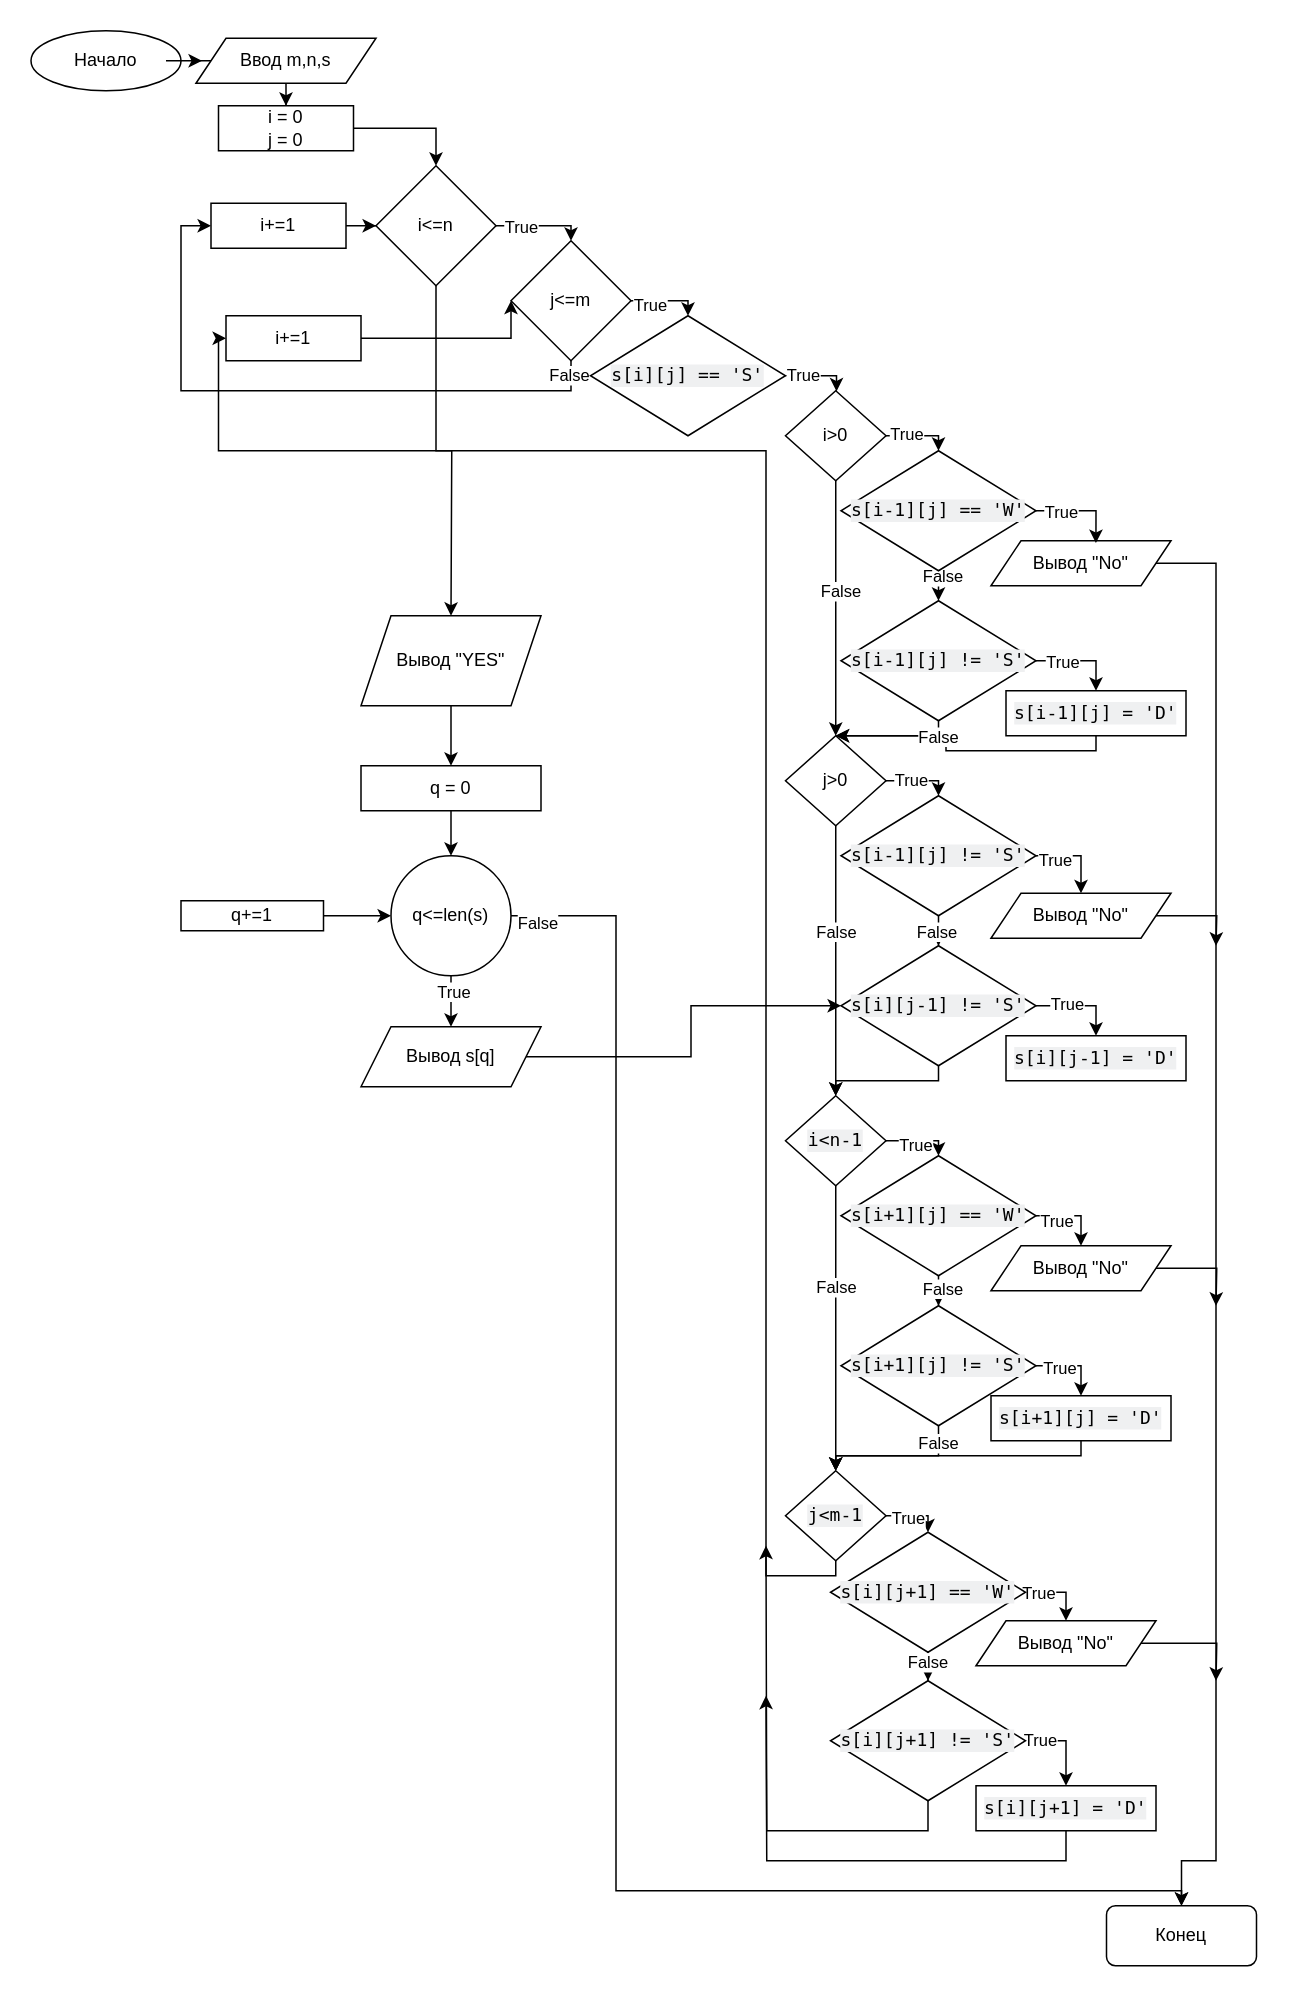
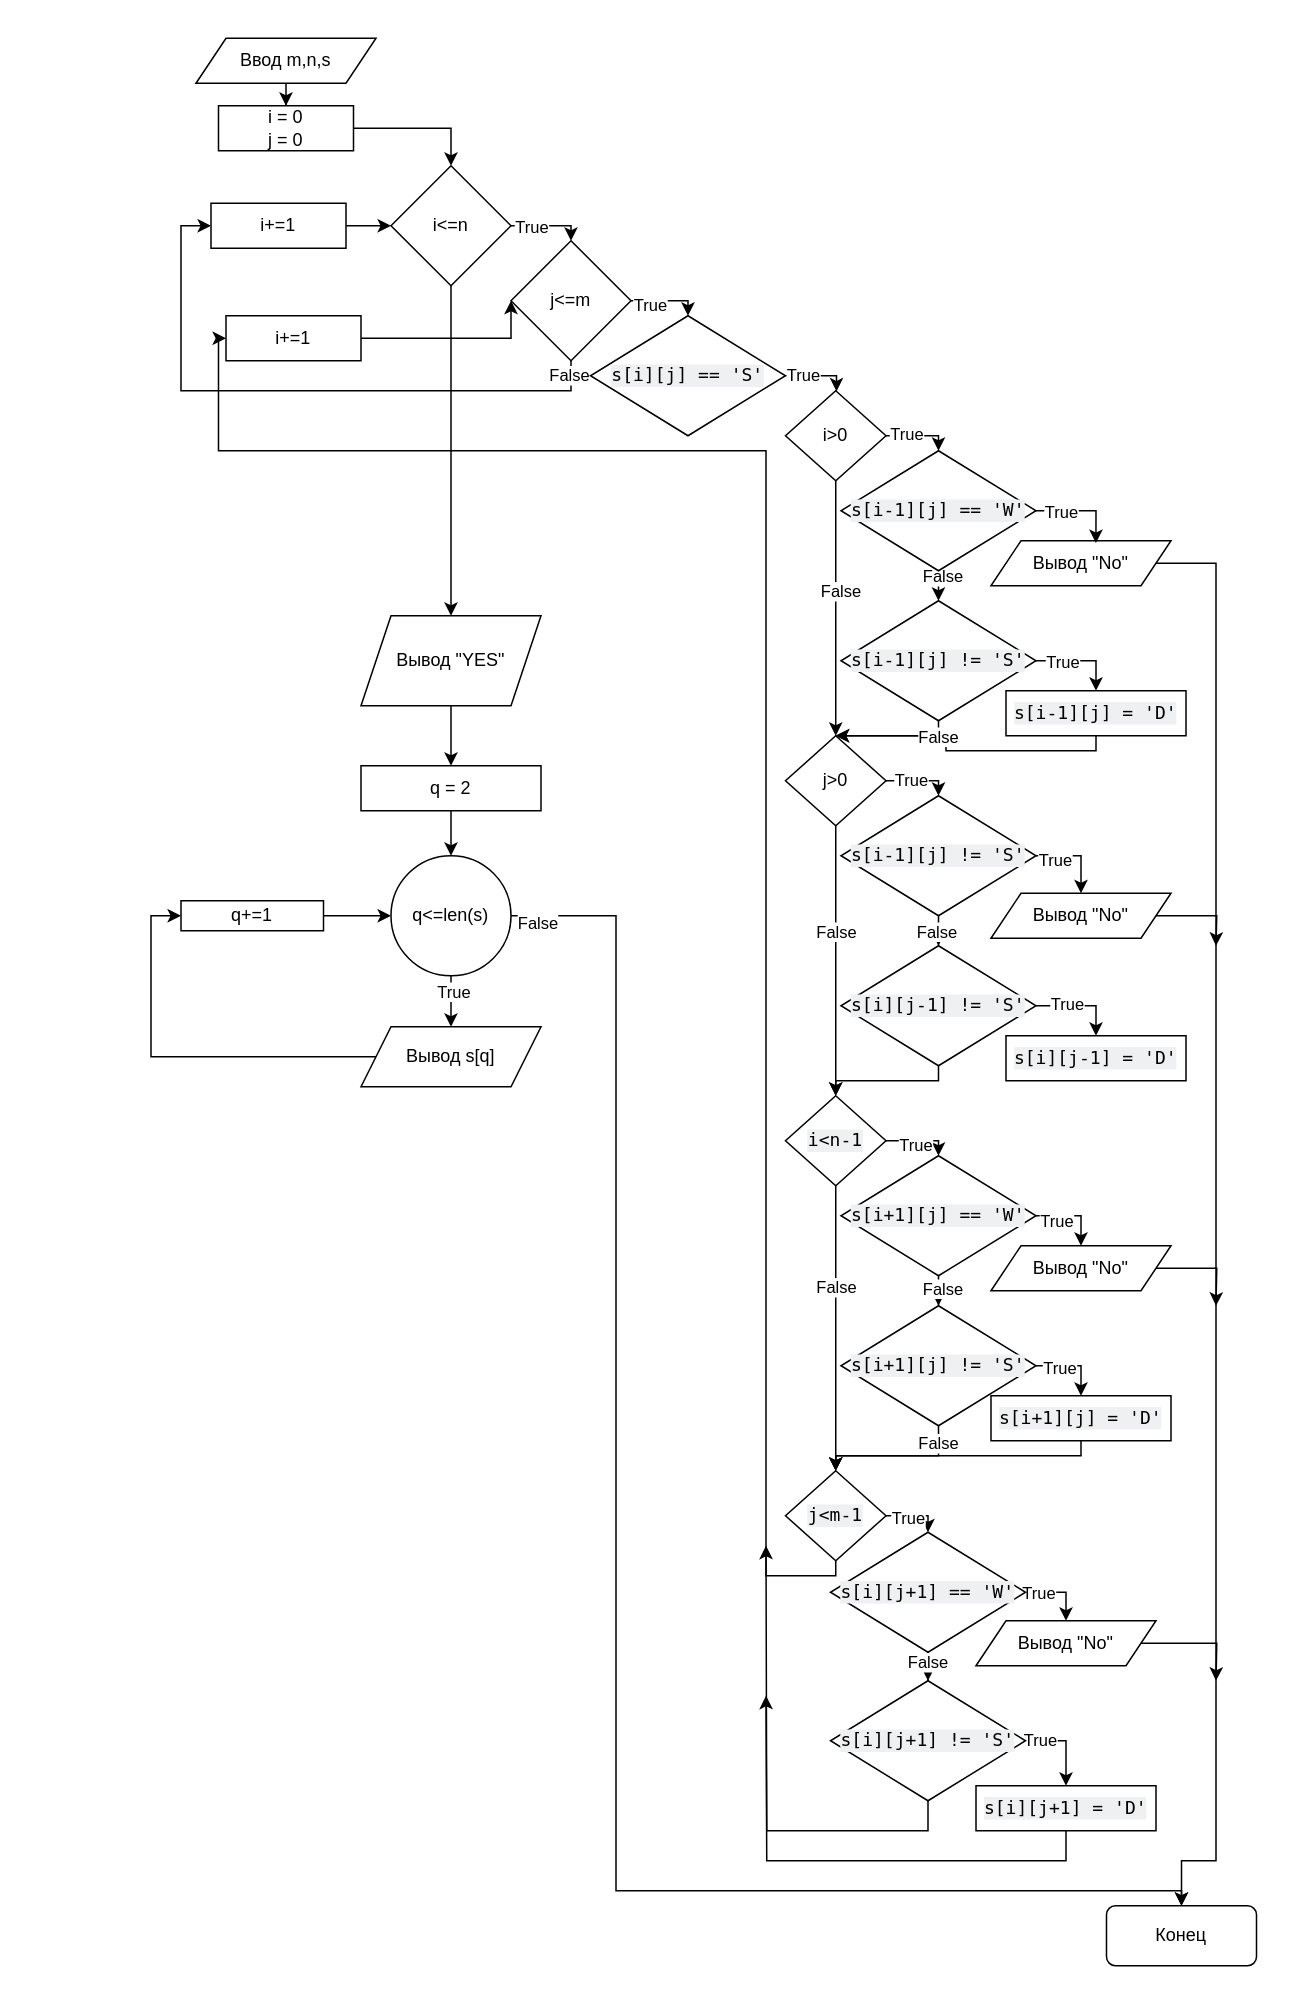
(106, 61) -> none
(191, 61) -> none
(436, 226) -> (451, 226)
(451, 788) -> (451, 788)
(691, 1044) -> (183, 1057)
